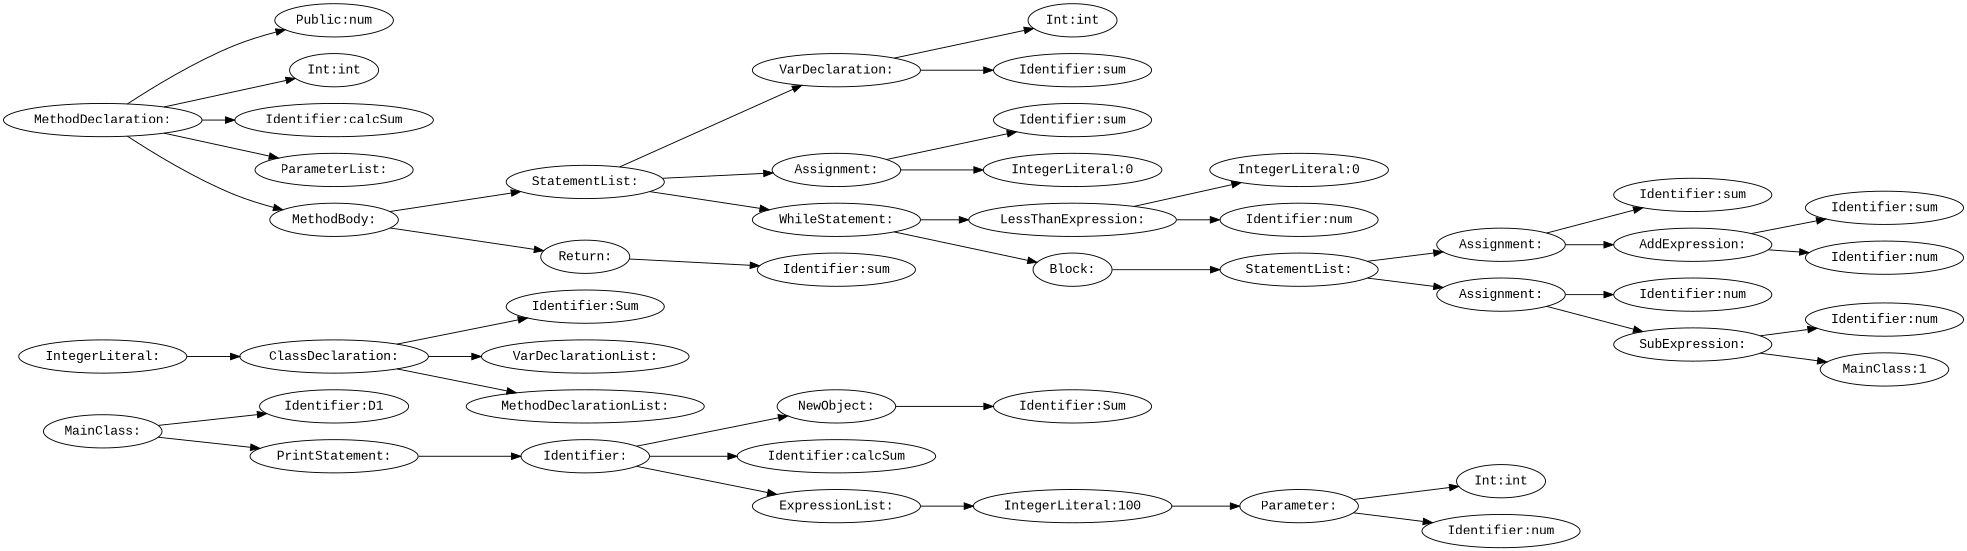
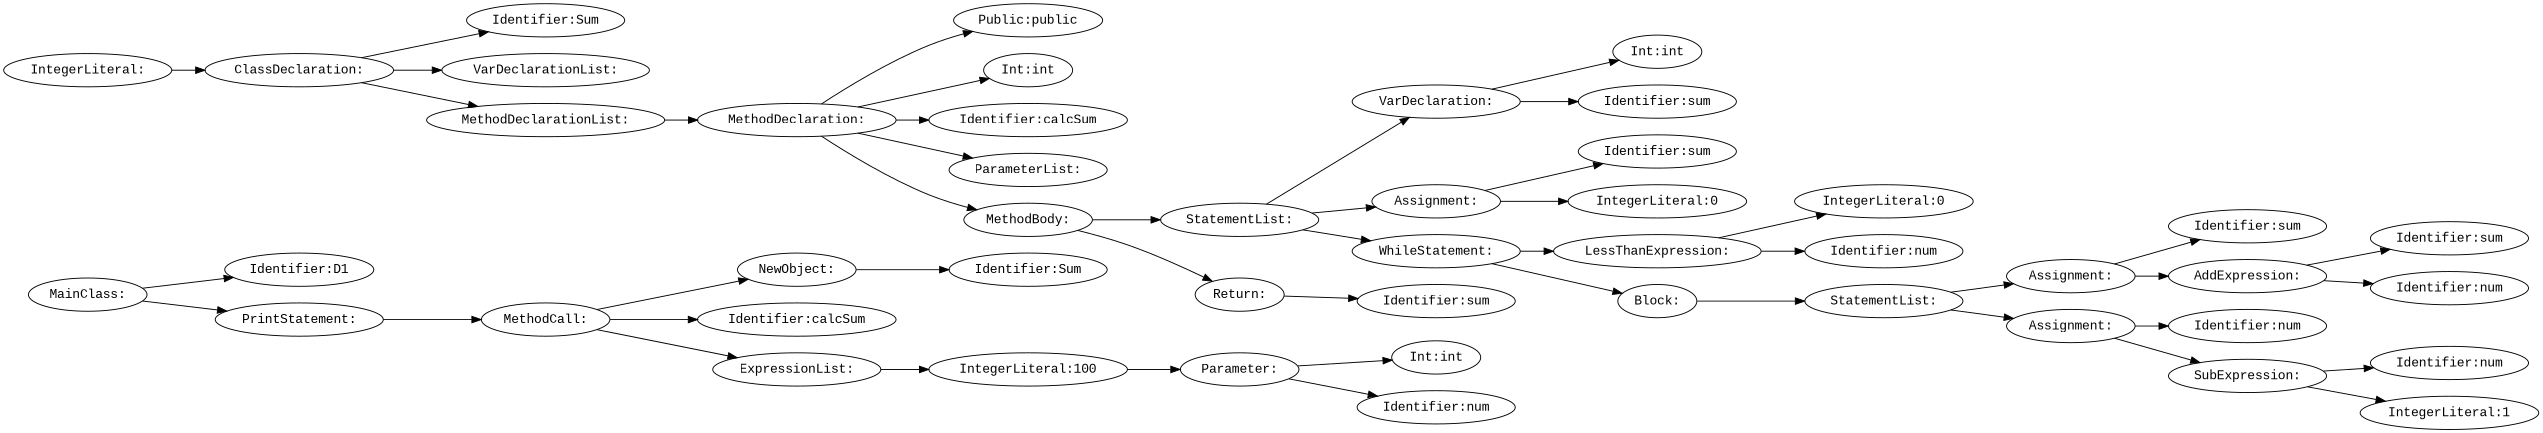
(334, 20) -> (1028, 20)
none -> (676, 120)
(1884, 369) -> (2450, 413)
(585, 456) -> (546, 320)
